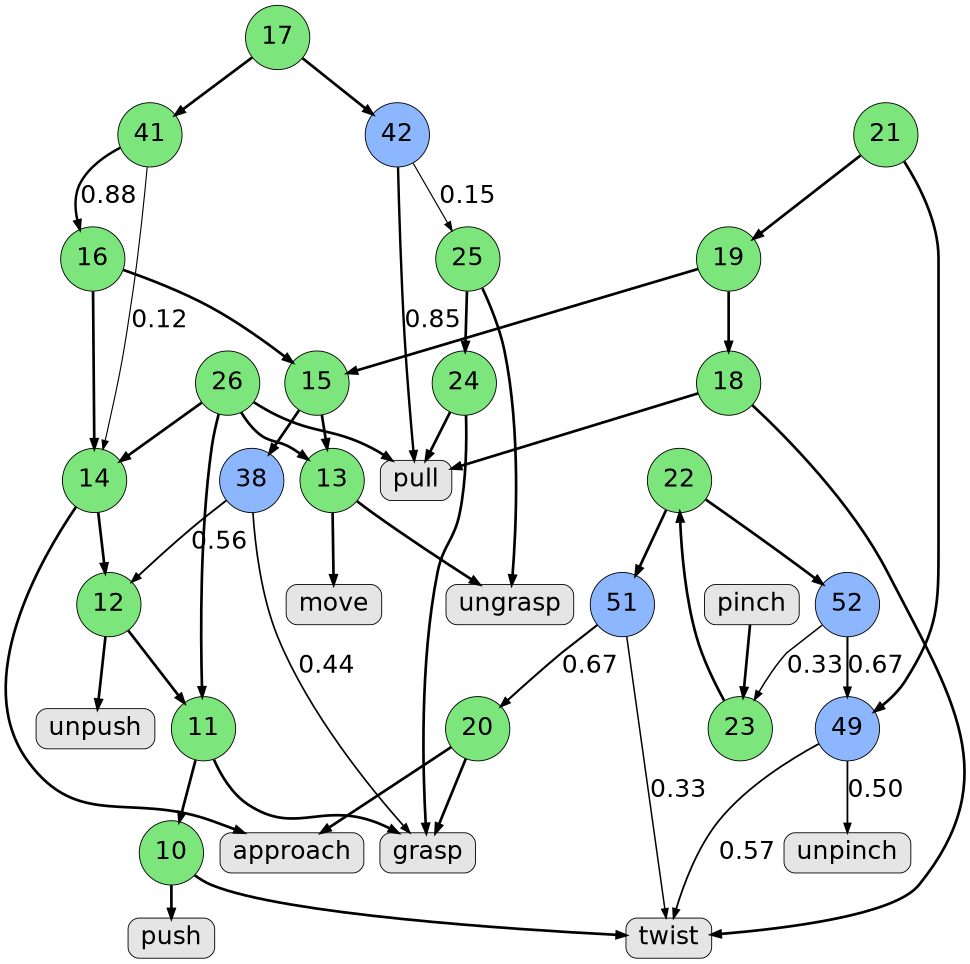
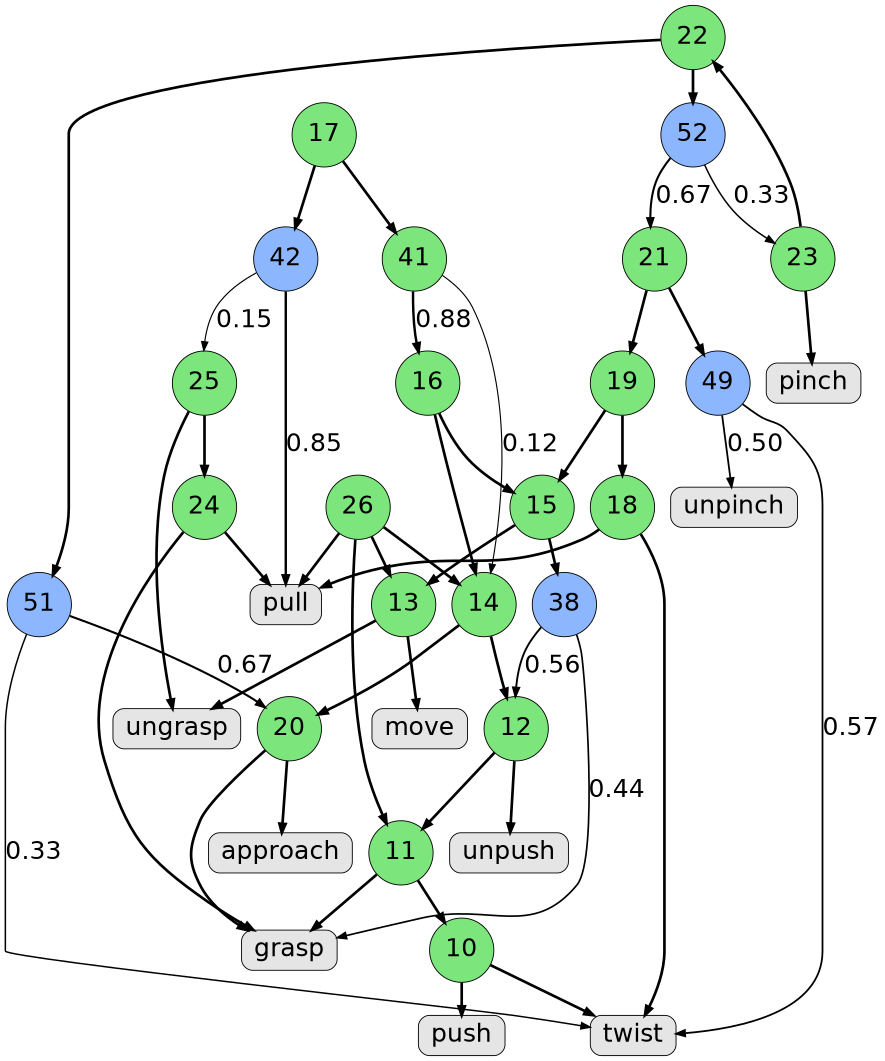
(747, 656) -> (808, 323)
(847, 662) -> (655, 186)
(17, 739) -> (396, 672)
